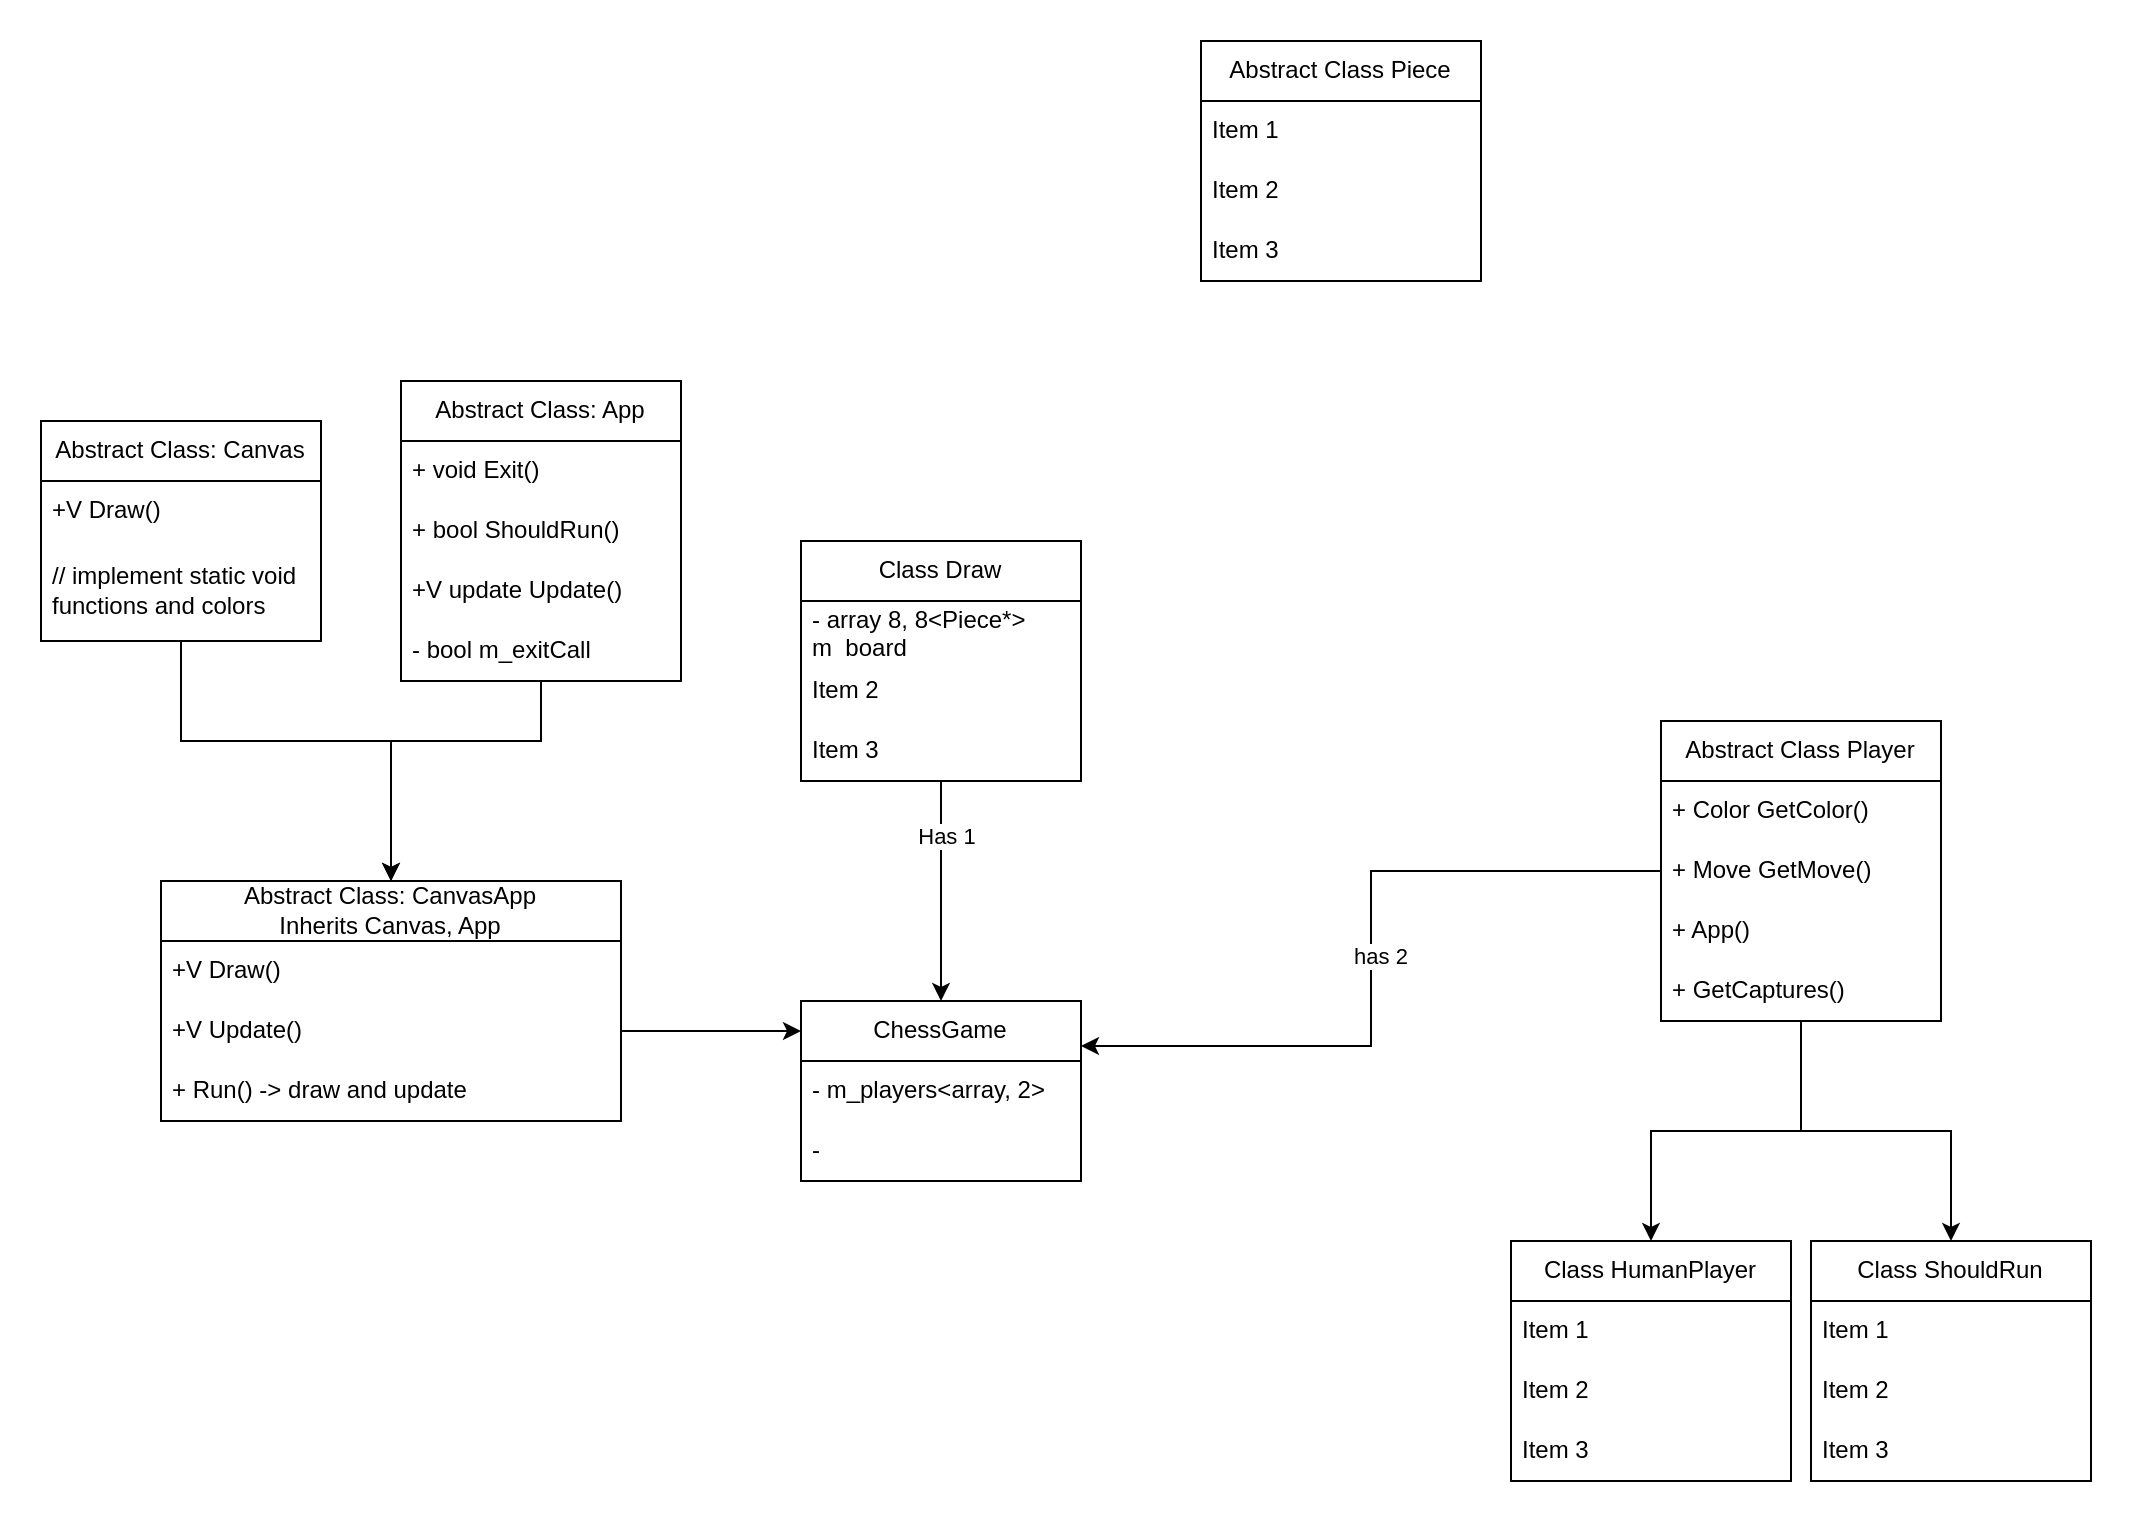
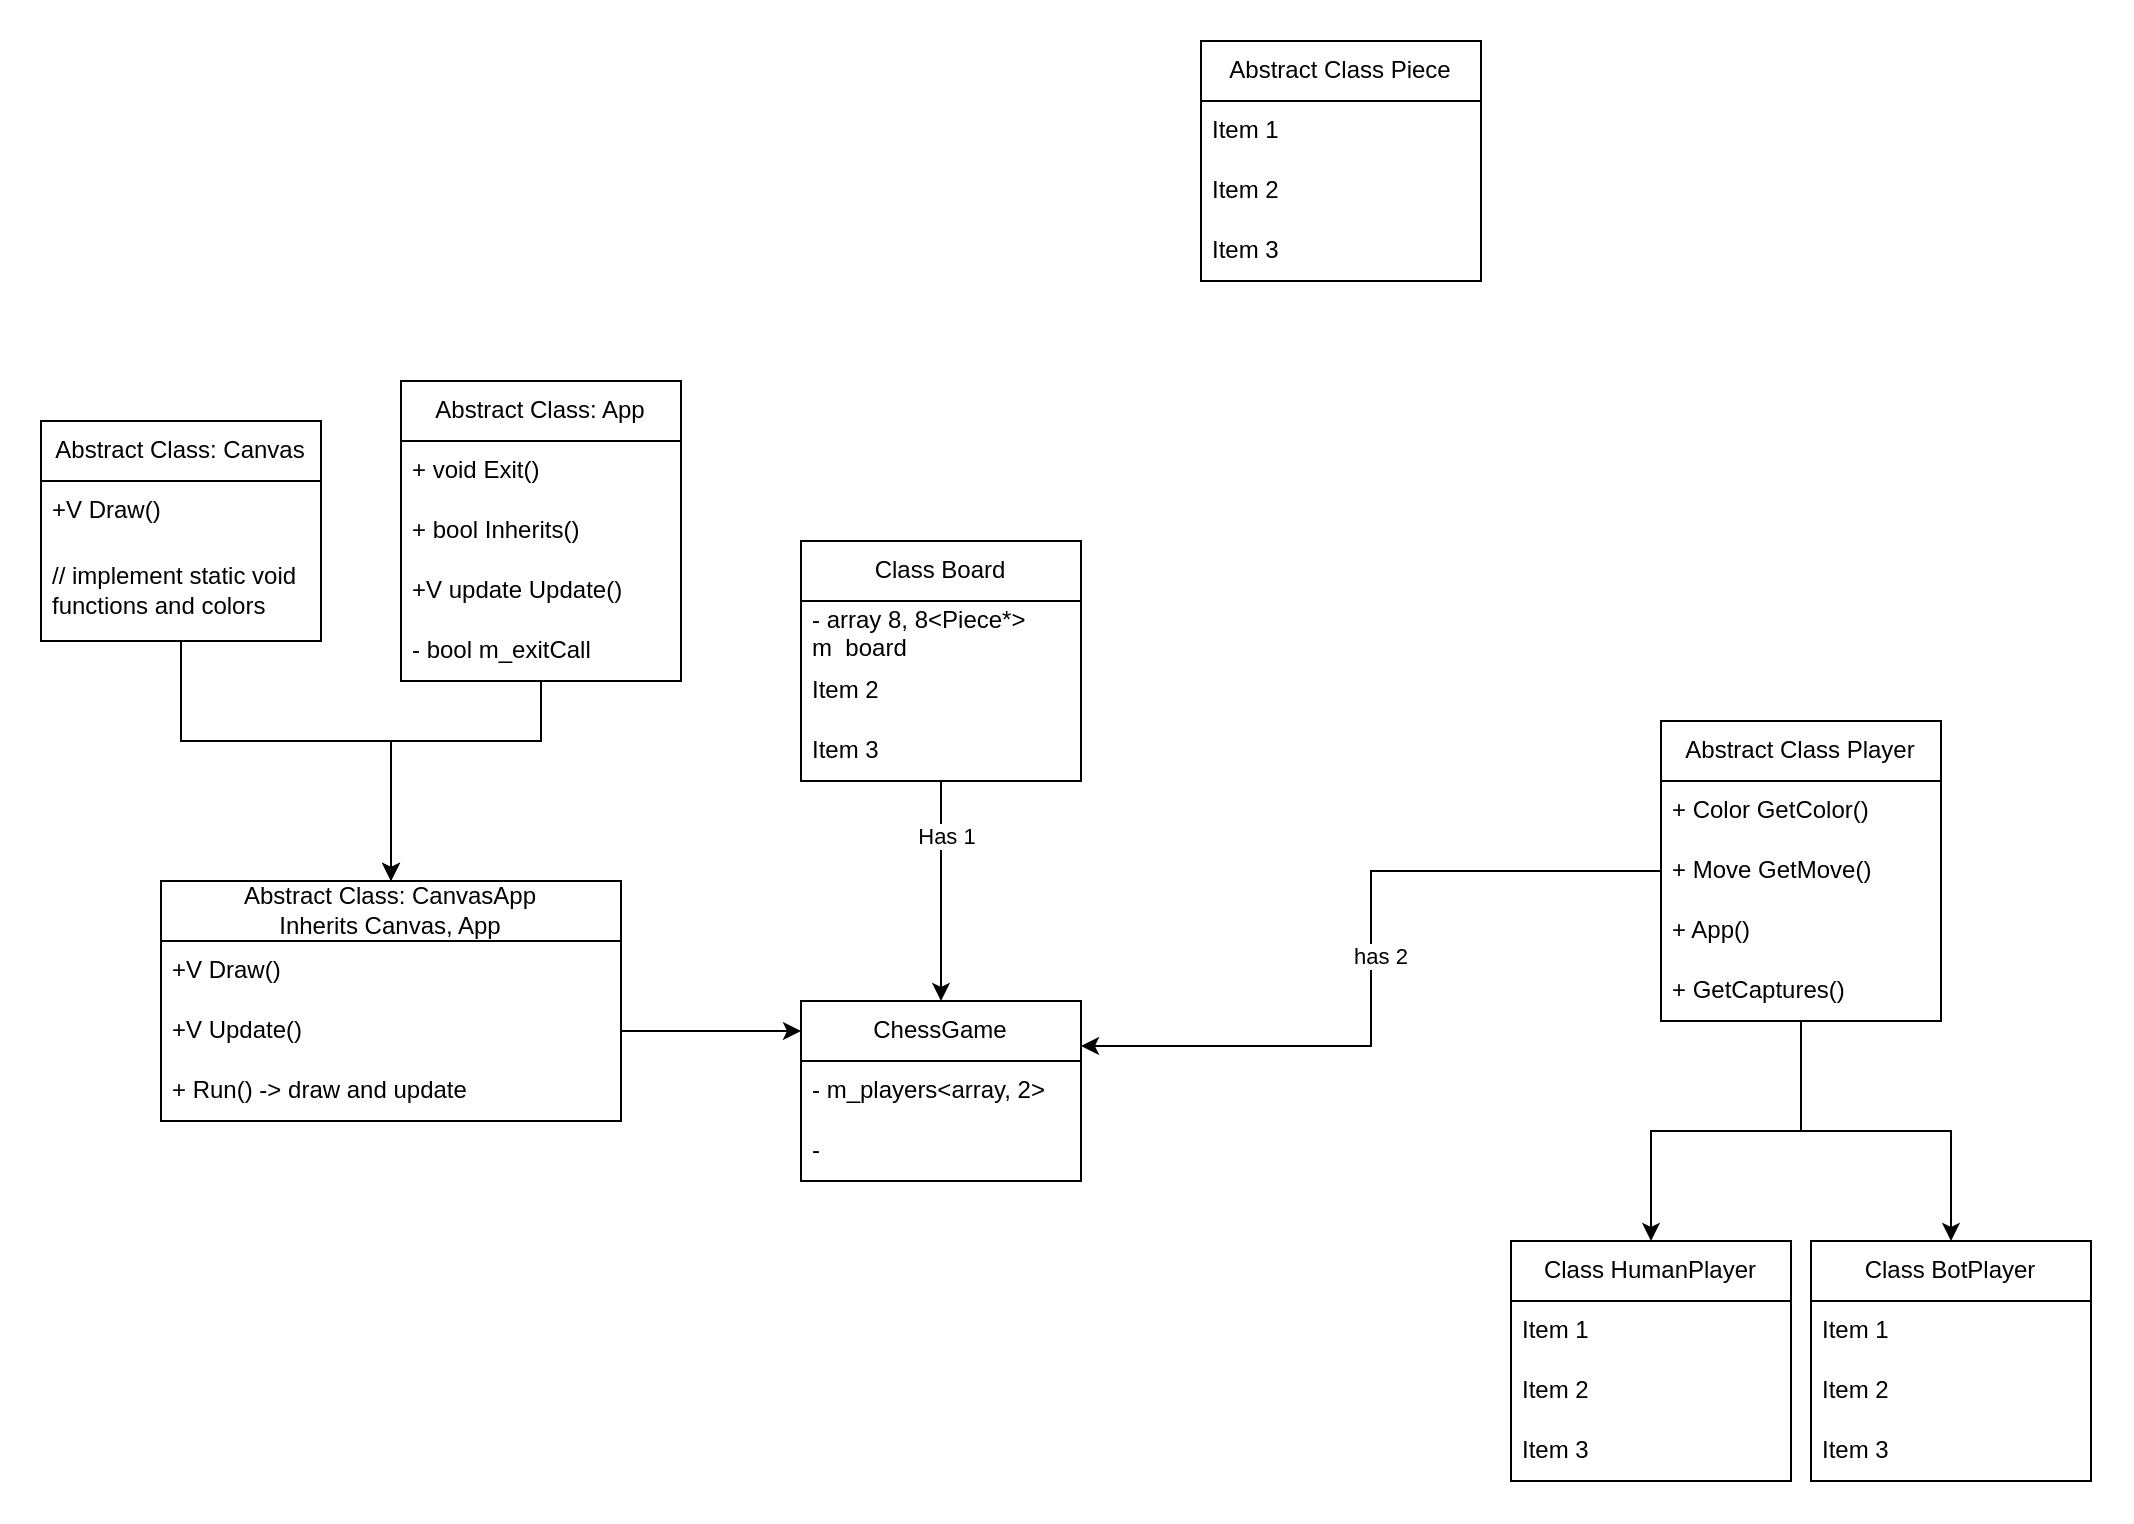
(521, 531) -> (515, 531)
(941, 571) -> (941, 571)
(1951, 1271) -> (1951, 1271)
